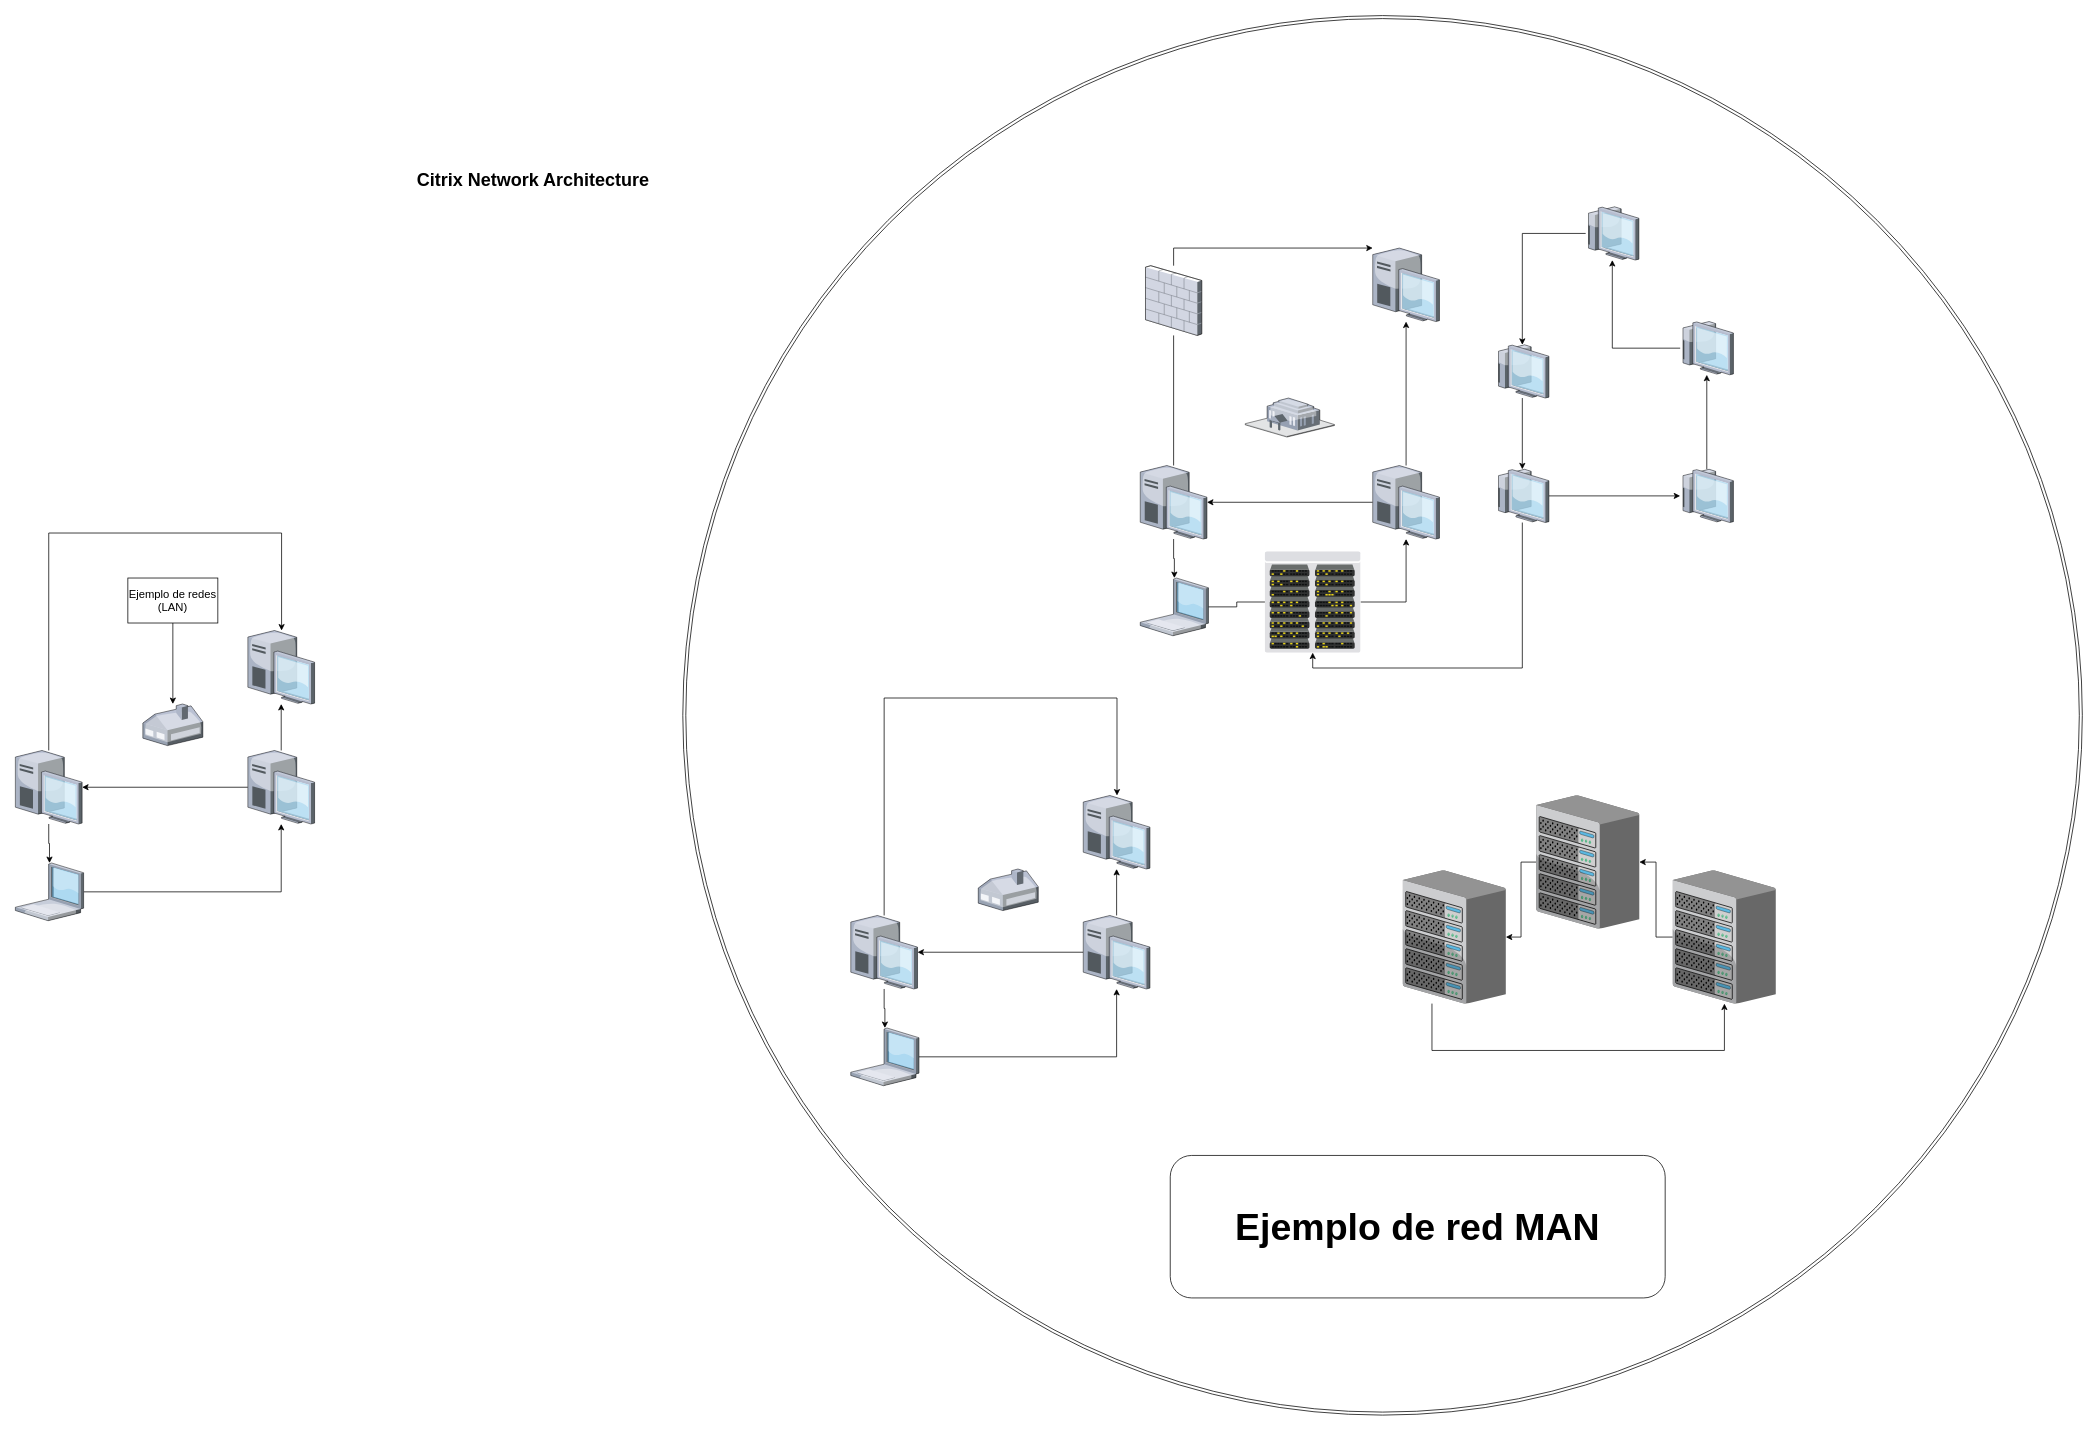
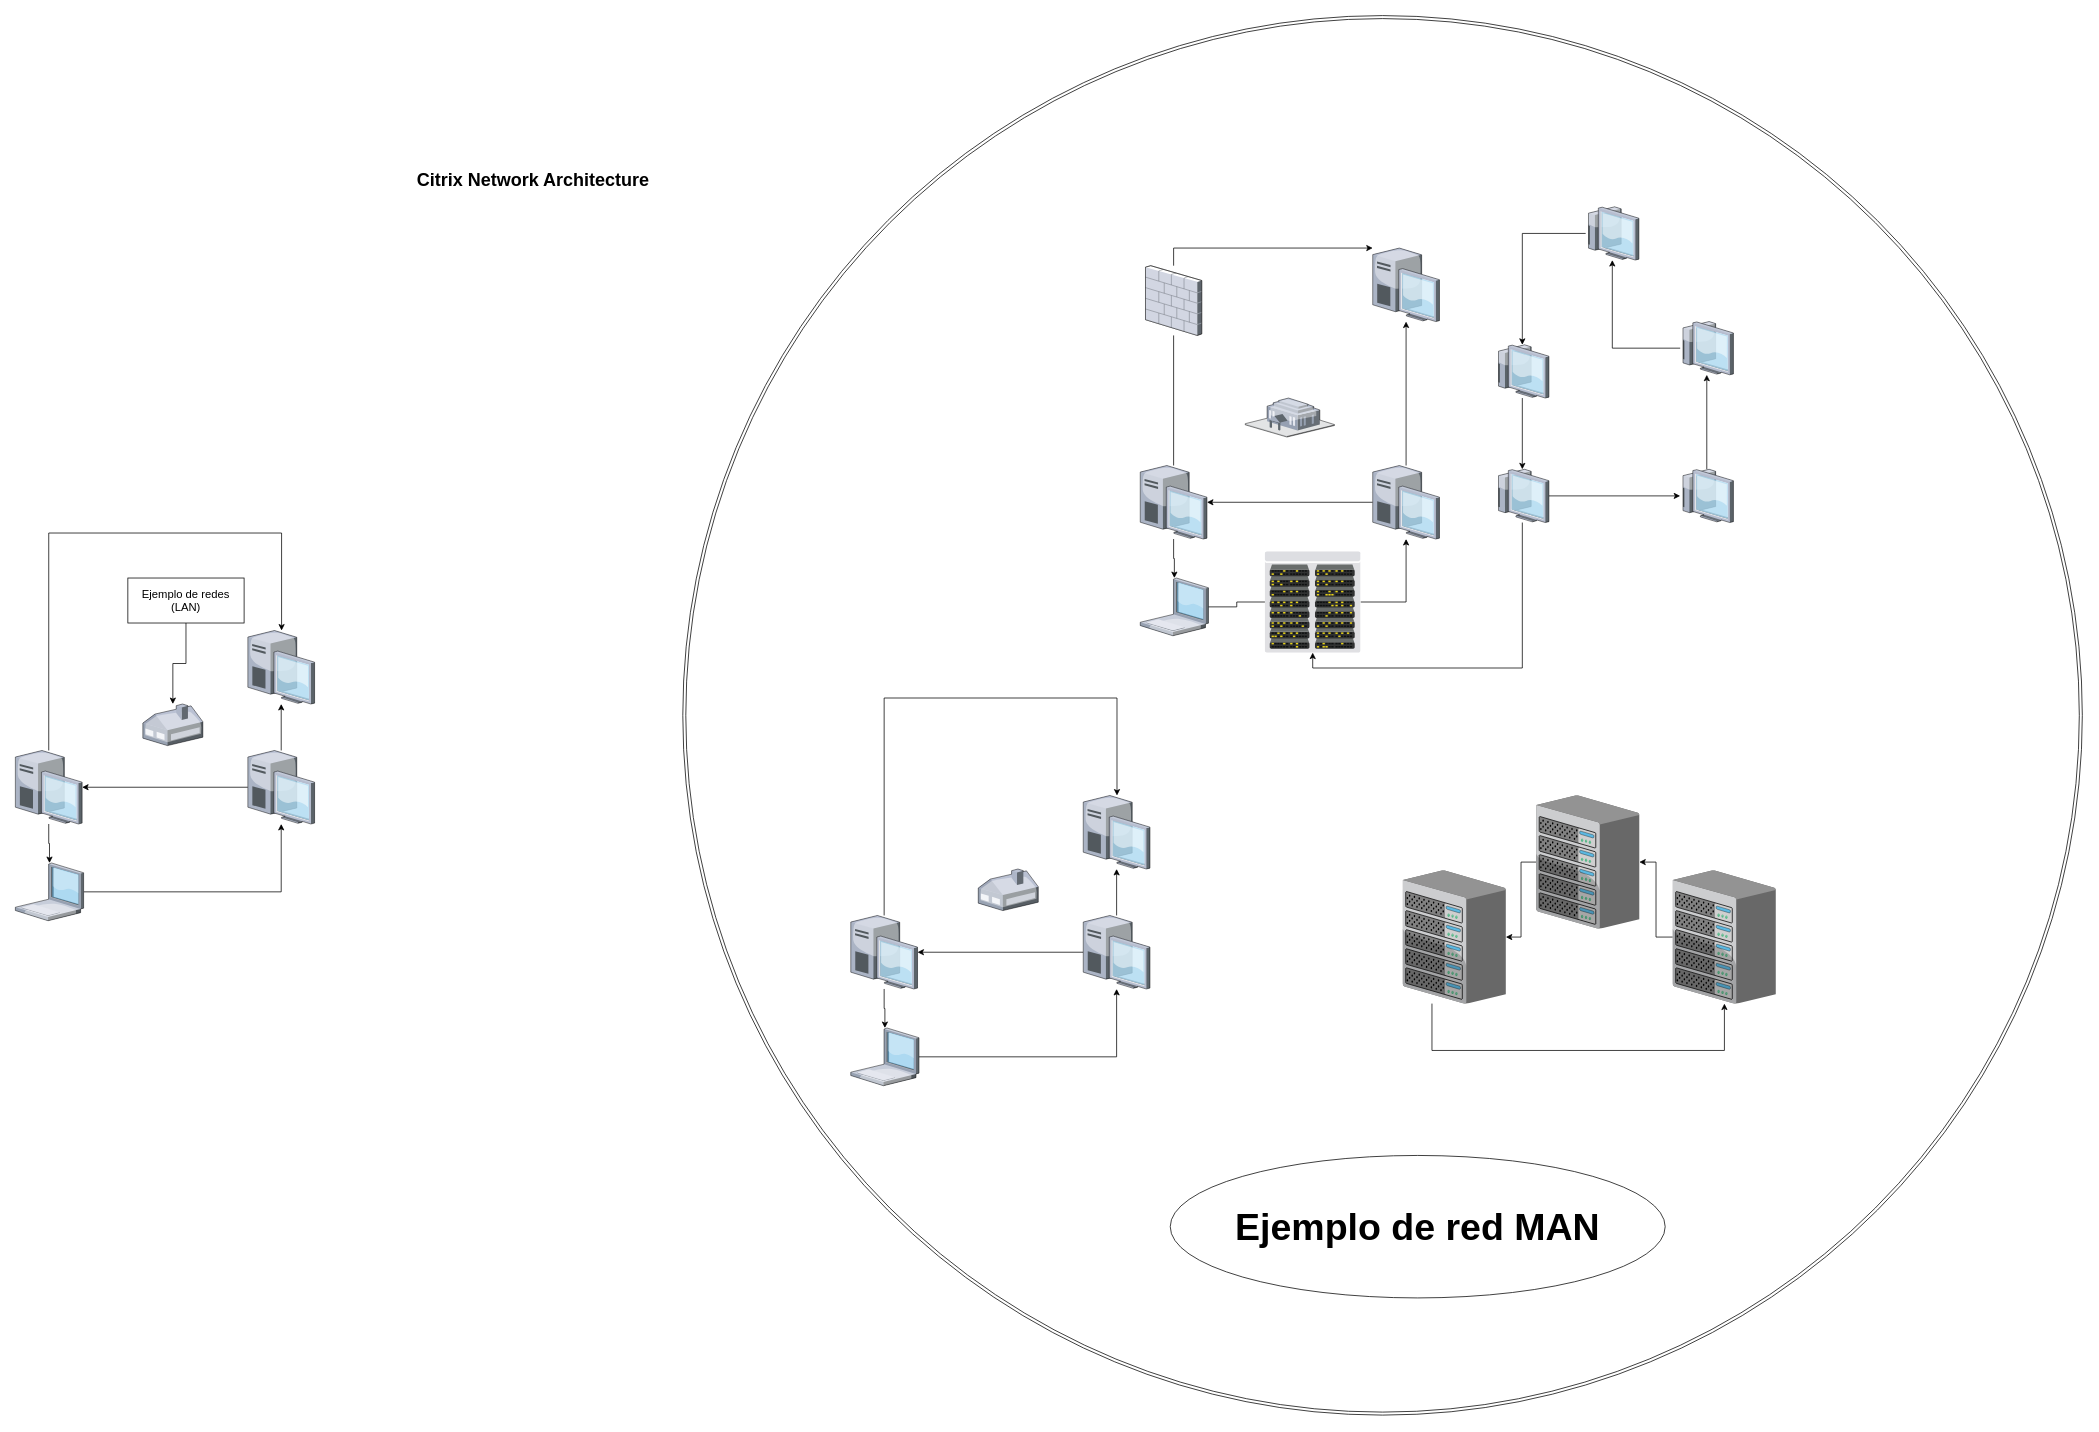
(173, 600) -> (186, 600)
(1418, 1227) -> (1418, 1227)
